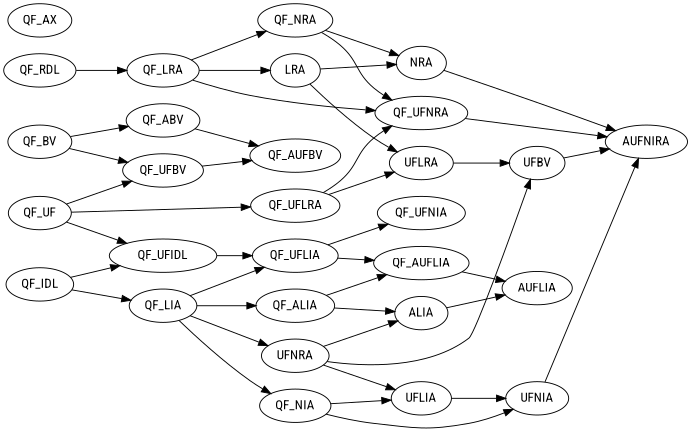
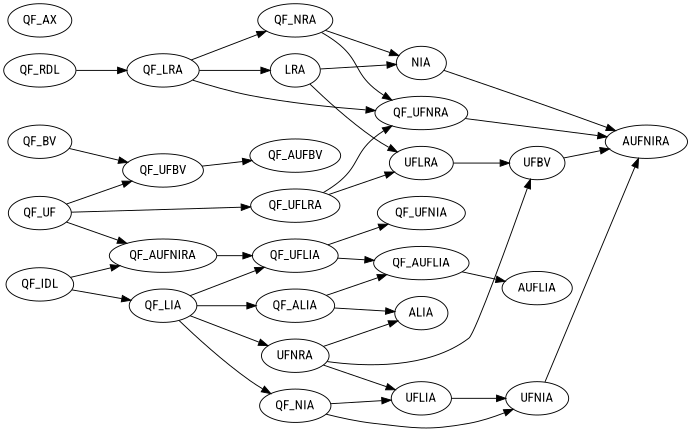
(421, 63) -> (421, 63)
(163, 120) -> none
(163, 256) -> (163, 256)
(471, 302) -> none
